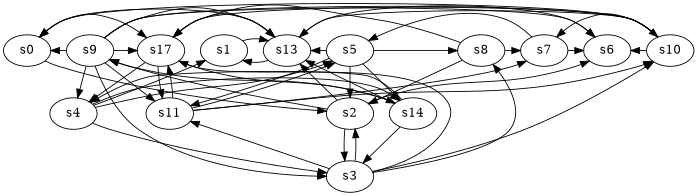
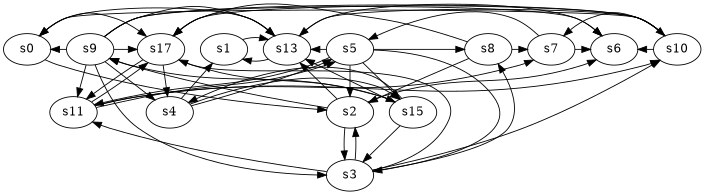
(413, 114) -> (413, 112)
(204, 152) -> (498, 107)
